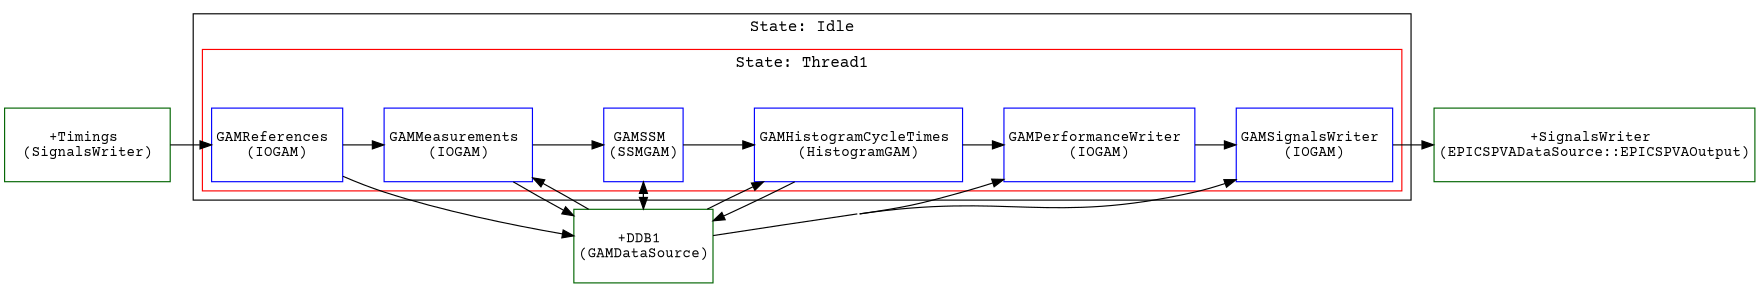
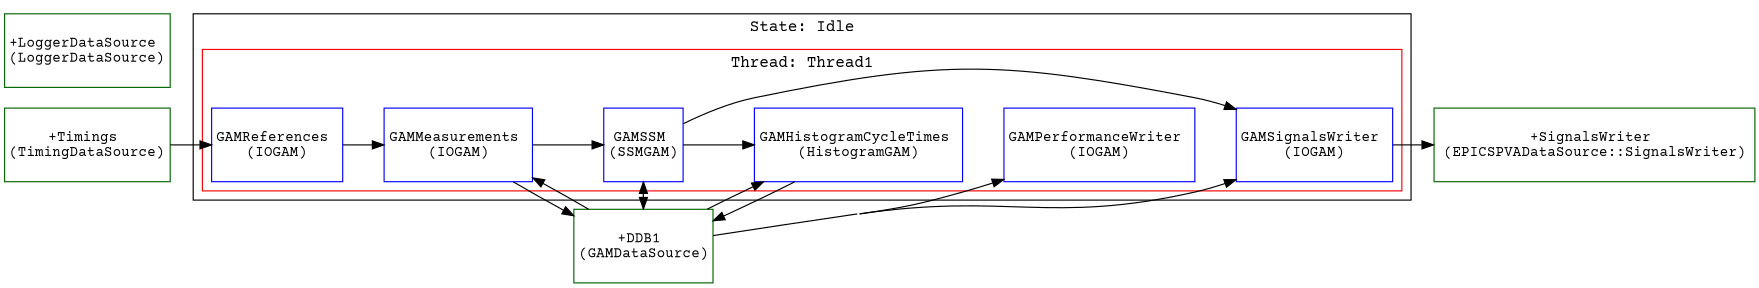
none -> (87, 51)
(802, 63) -> (802, 63)
(977, 145) -> none
(1210, 145) -> (952, 70)
(88, 152) -> (87, 152)
(1595, 152) -> (1595, 152)
(451, 211) -> none
